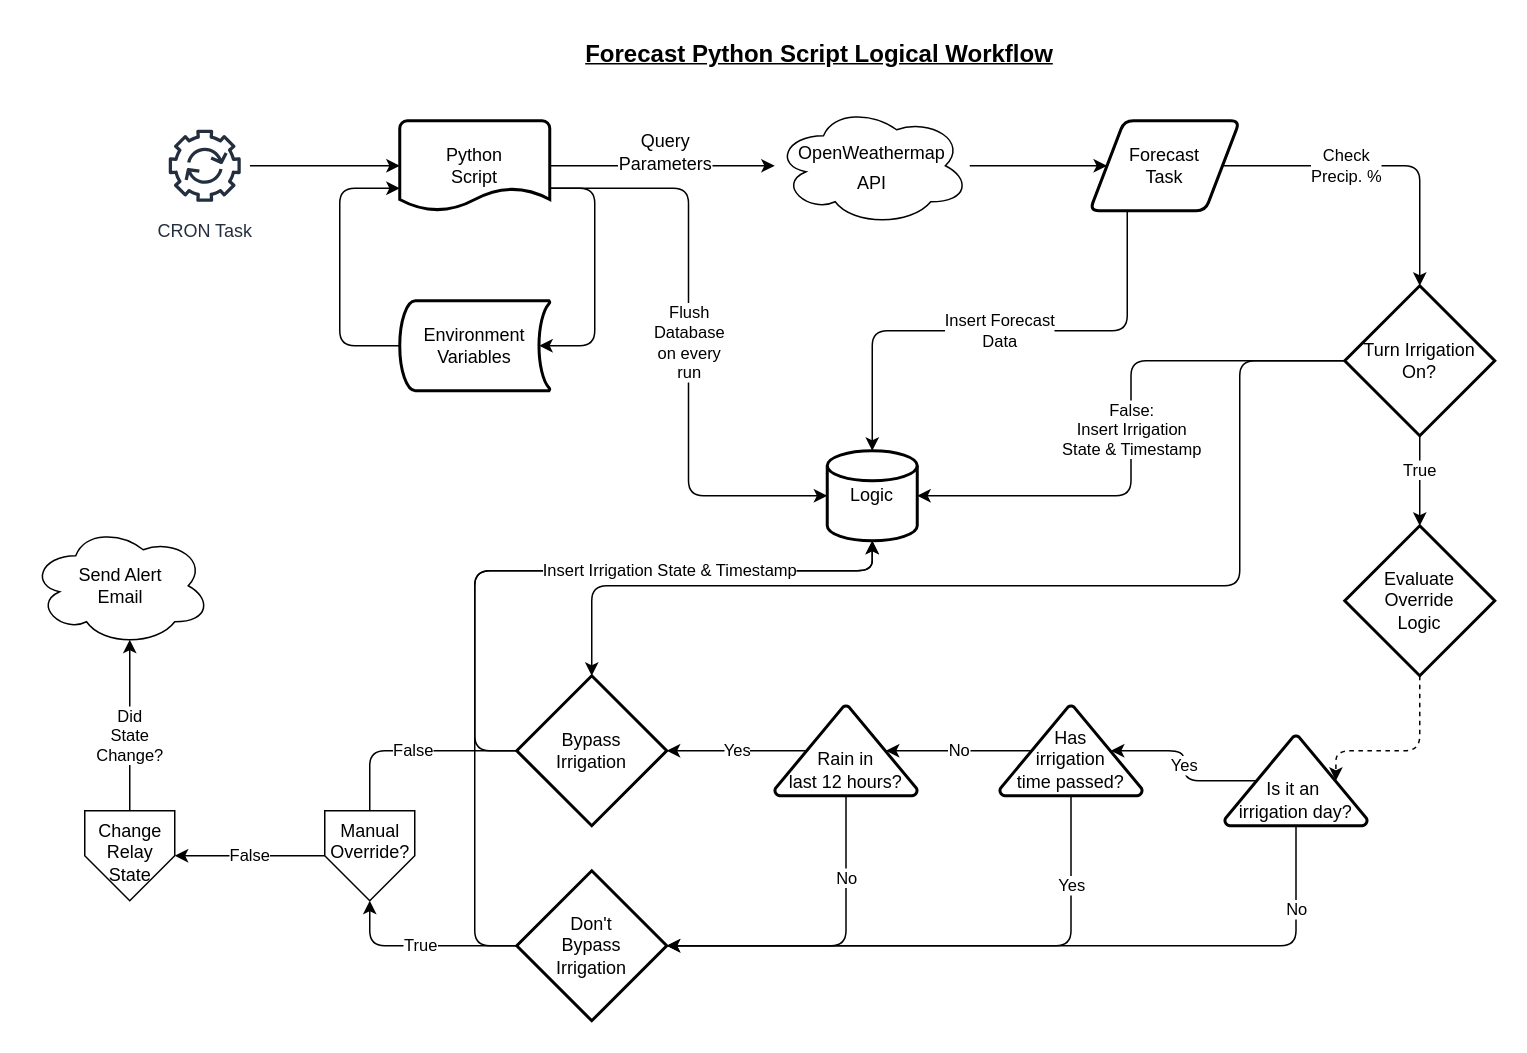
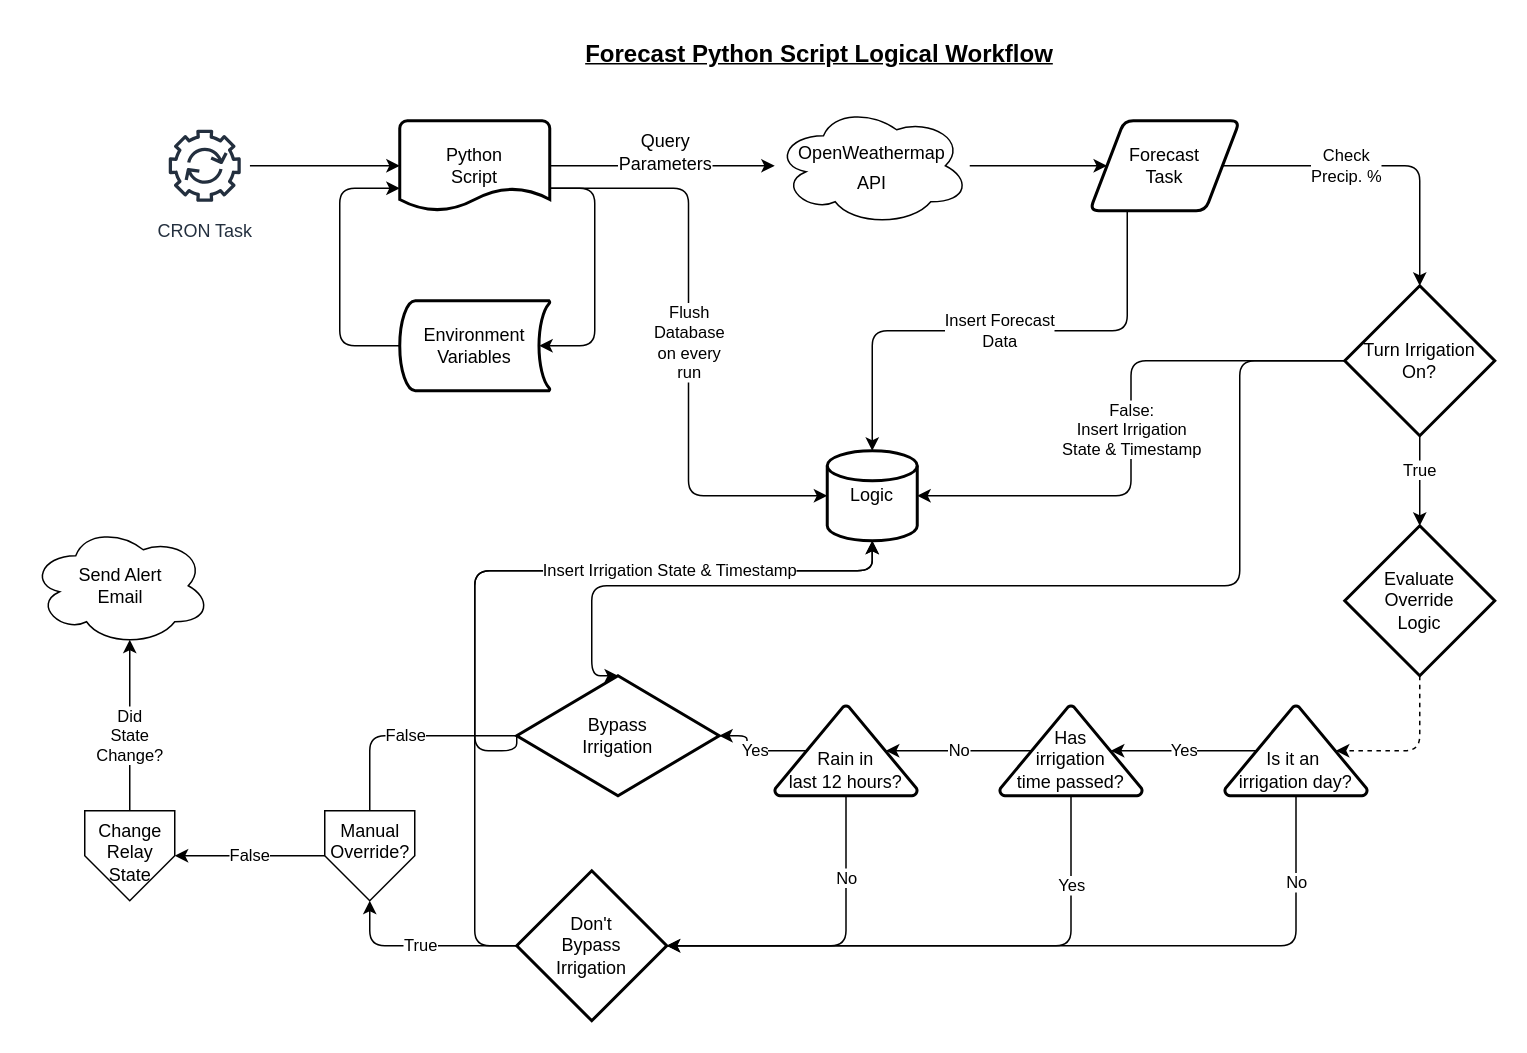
(592, 751) -> (618, 736)
(1296, 781) -> (1296, 751)
